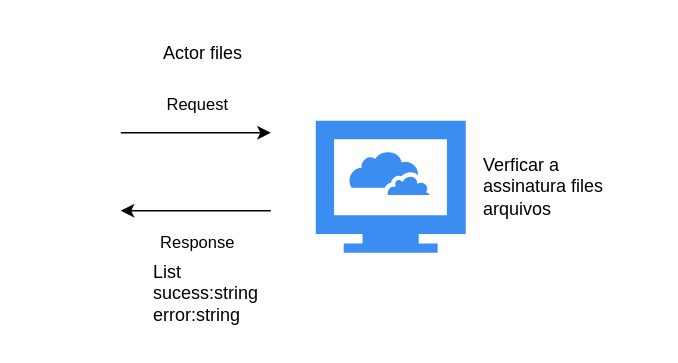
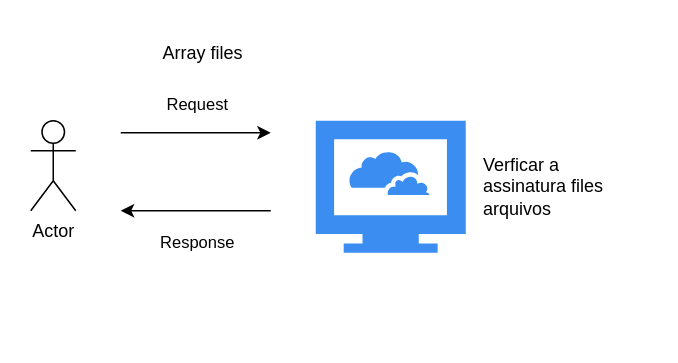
(203, 53) -> (203, 53)
none -> (53, 166)
(233, 293) -> none
